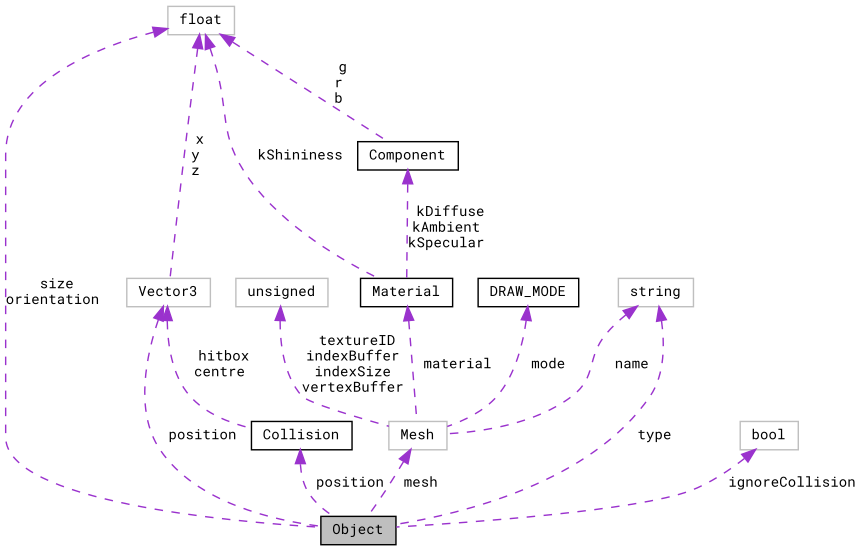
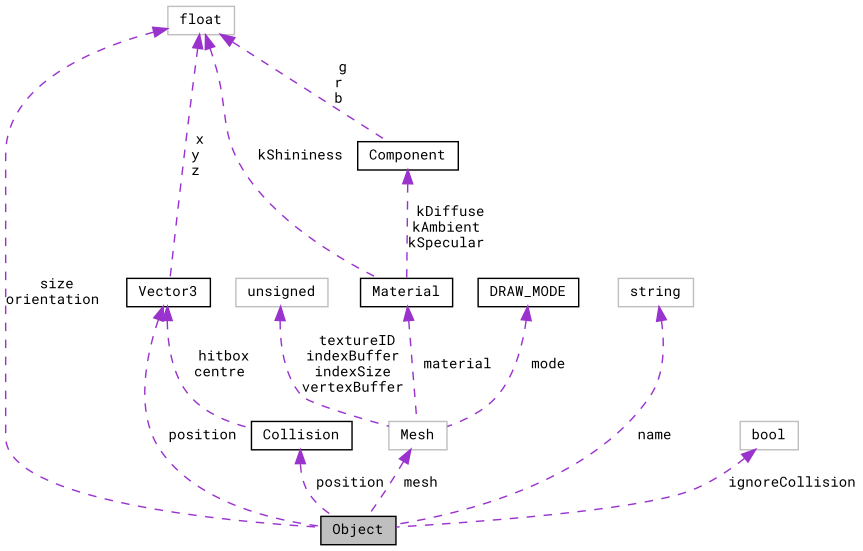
(169, 293) -> (169, 293)
(559, 405) -> none
(651, 436) -> (651, 436)
